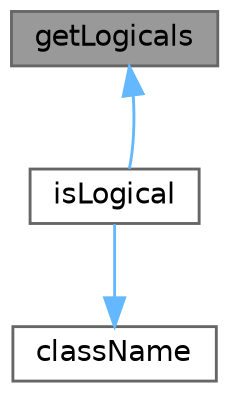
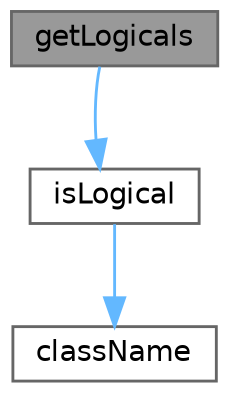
(134, 132) -> (96, 103)
